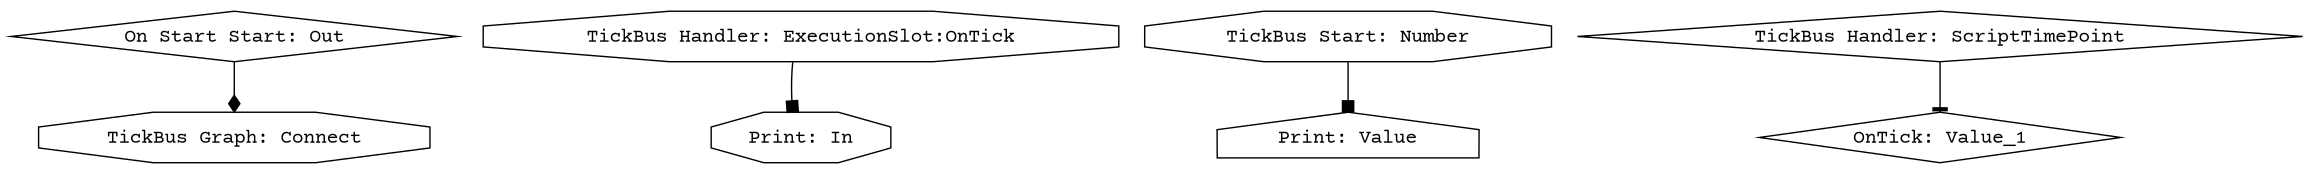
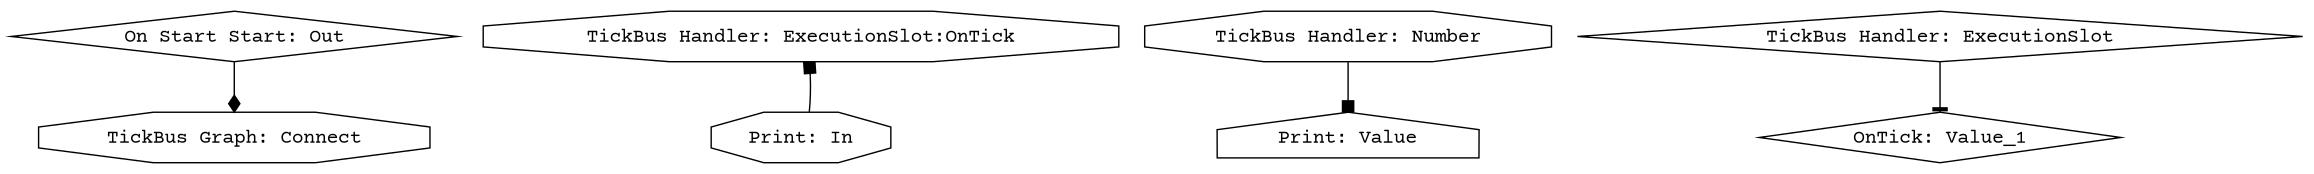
(1348, 36) -> (1348, 36)
(1940, 36) -> (1940, 36)
(792, 80) -> (810, 94)
